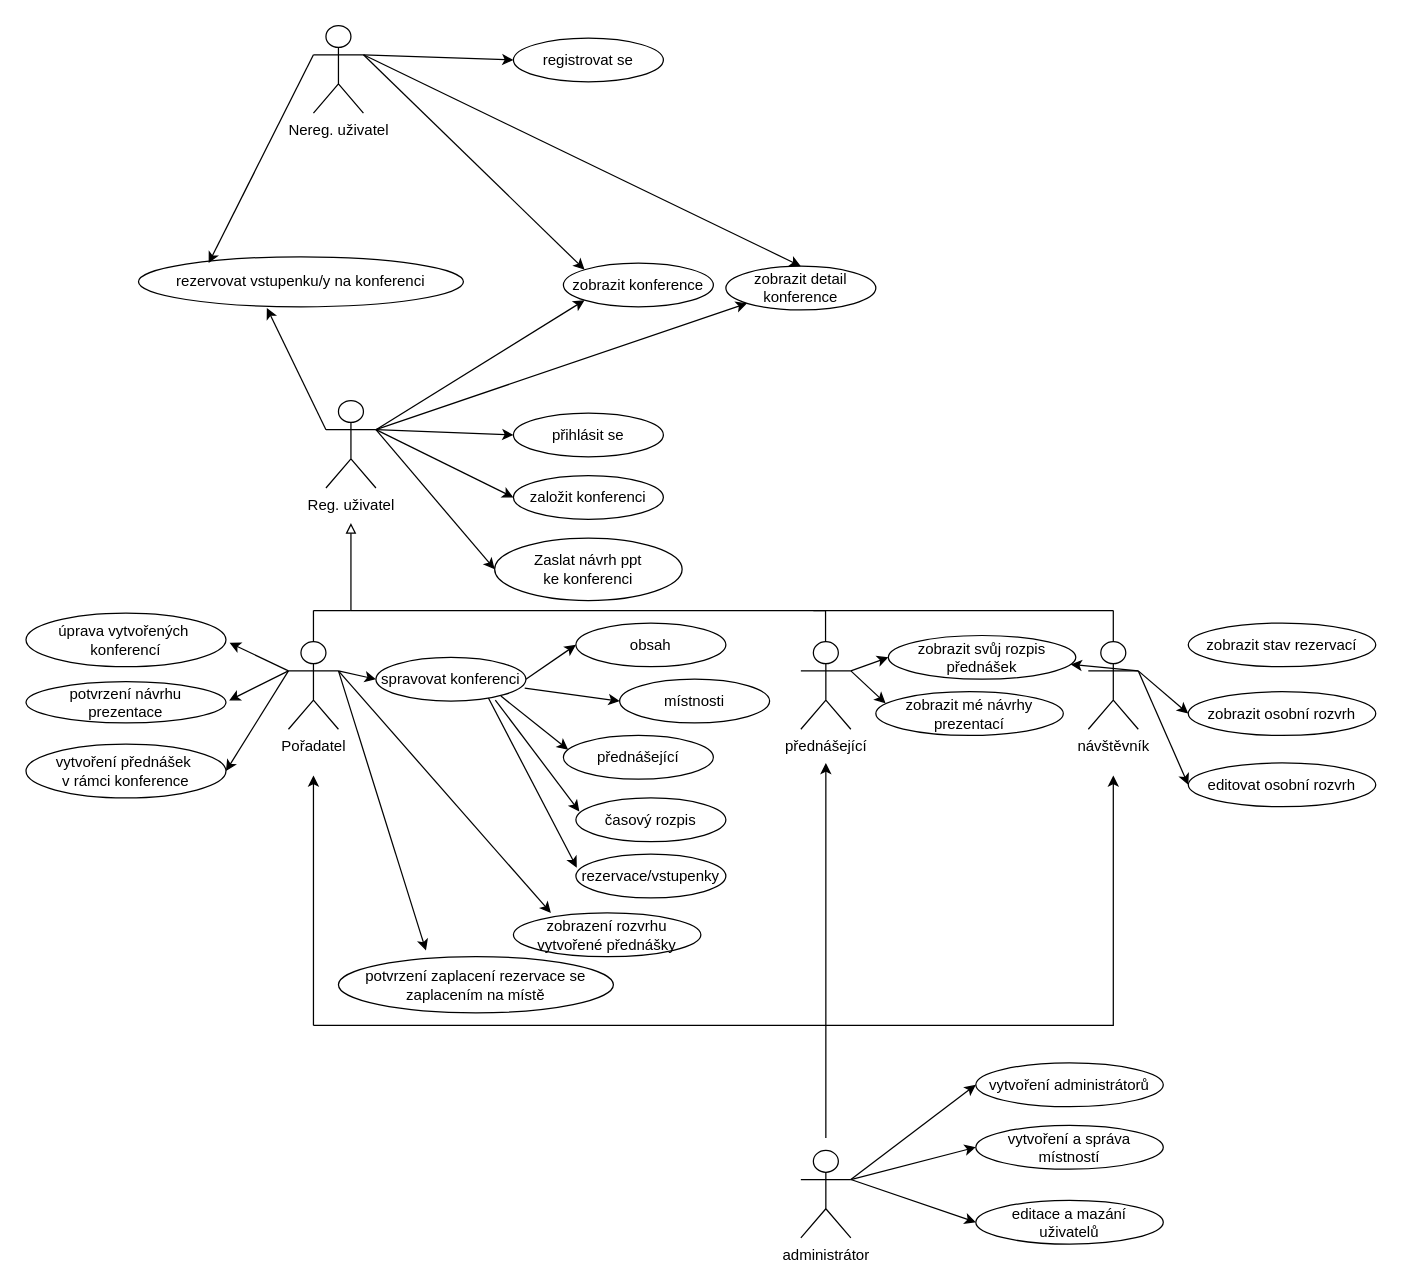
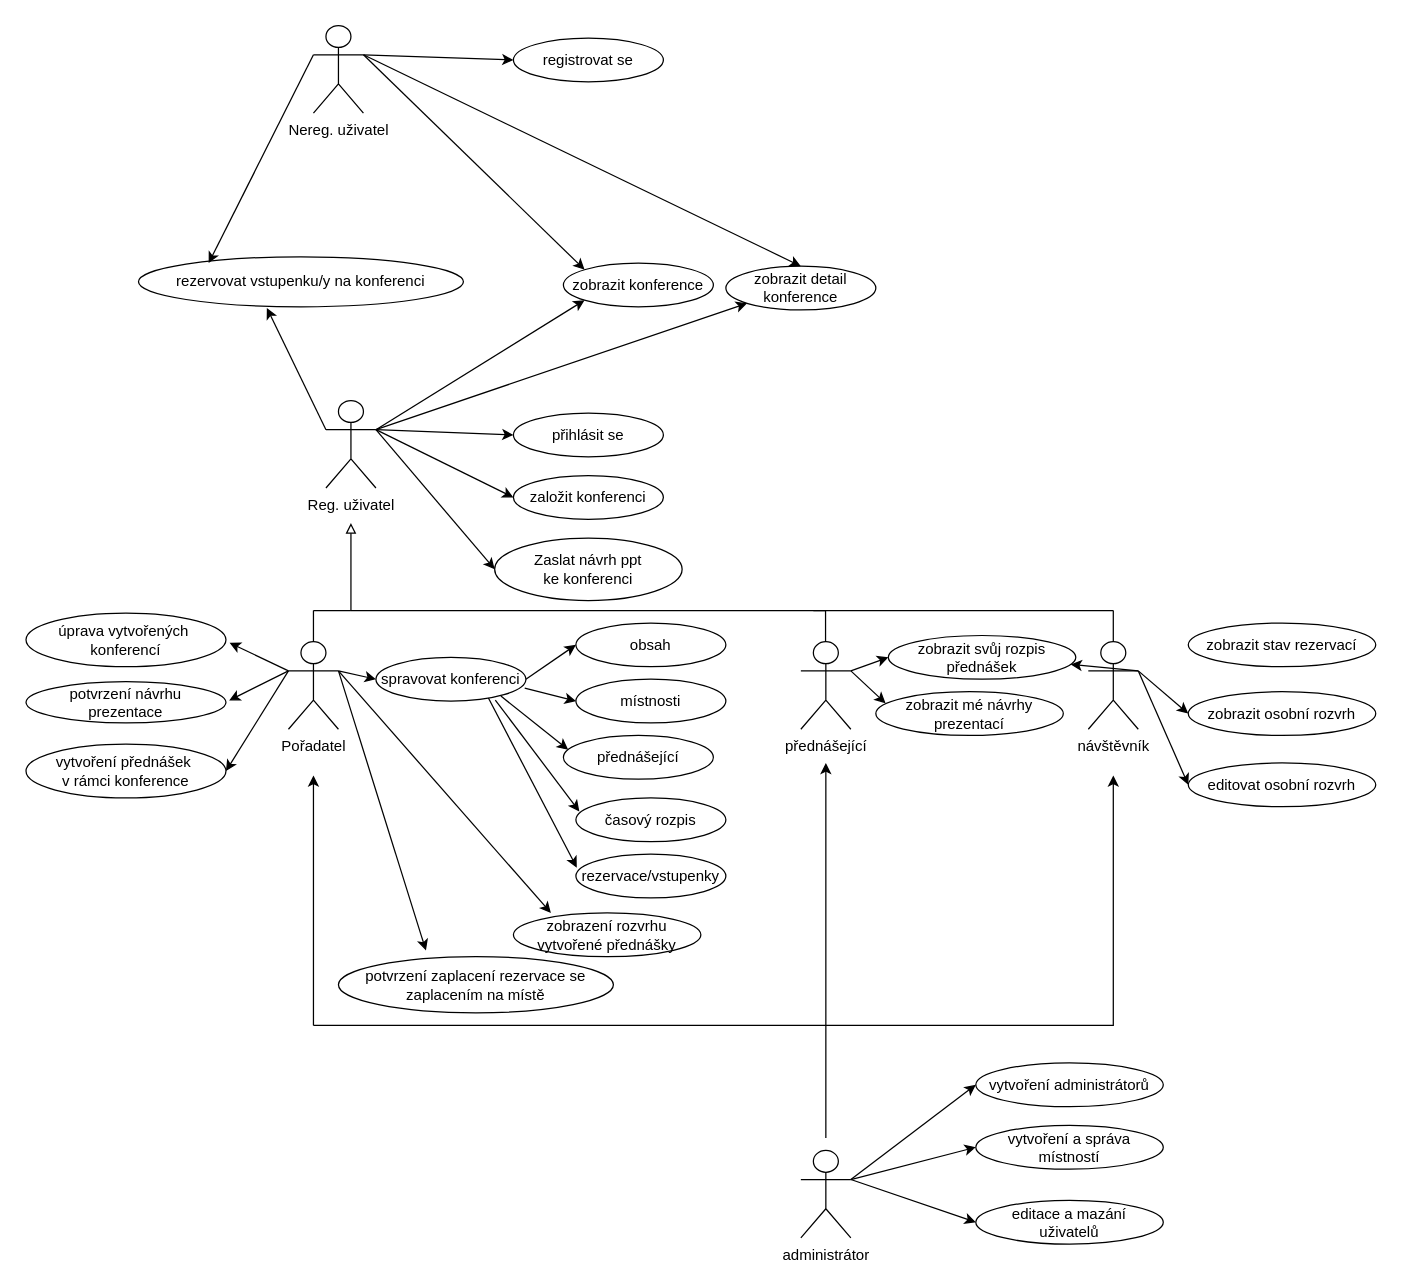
(694, 701) -> (651, 701)
